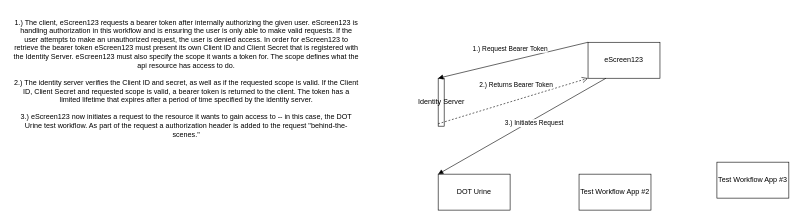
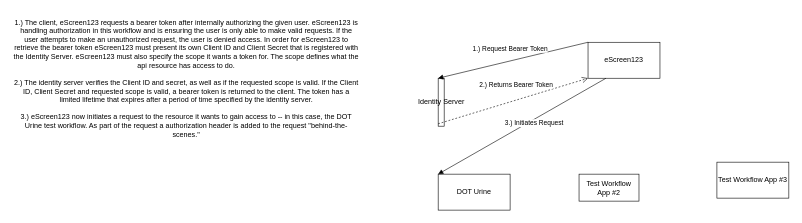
(615, 192) -> (609, 188)
